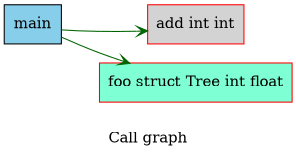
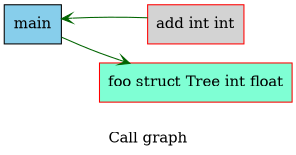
(99, 31) -> (110, 17)
